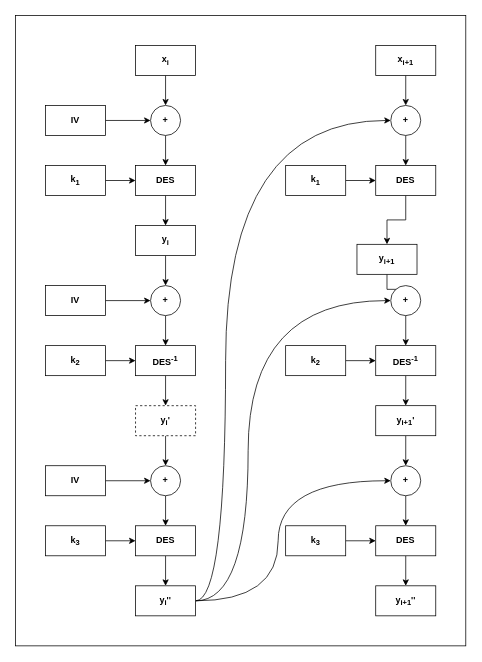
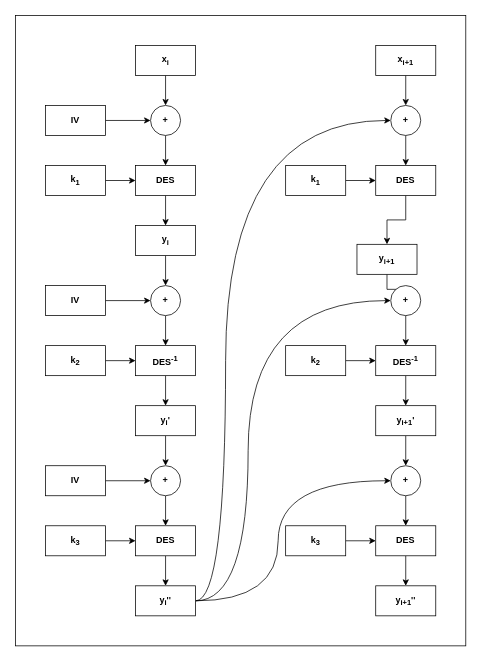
(165, 420) -> (165, 420)
